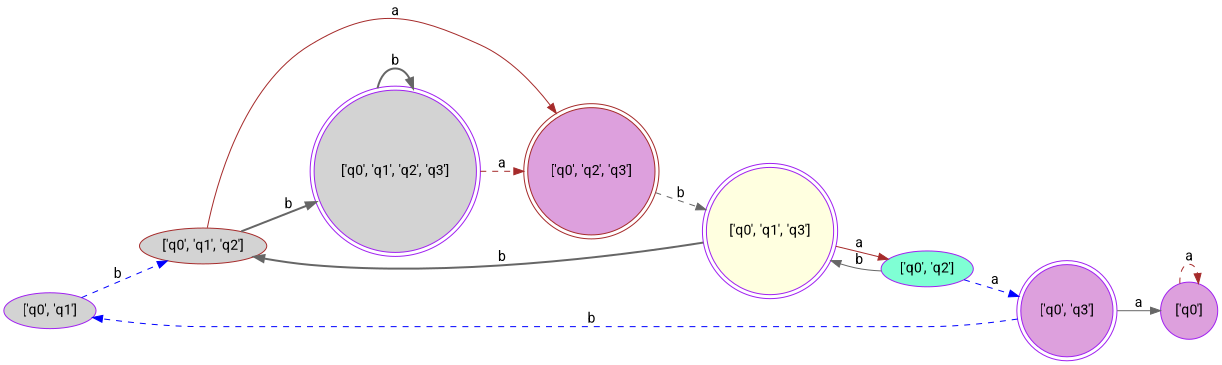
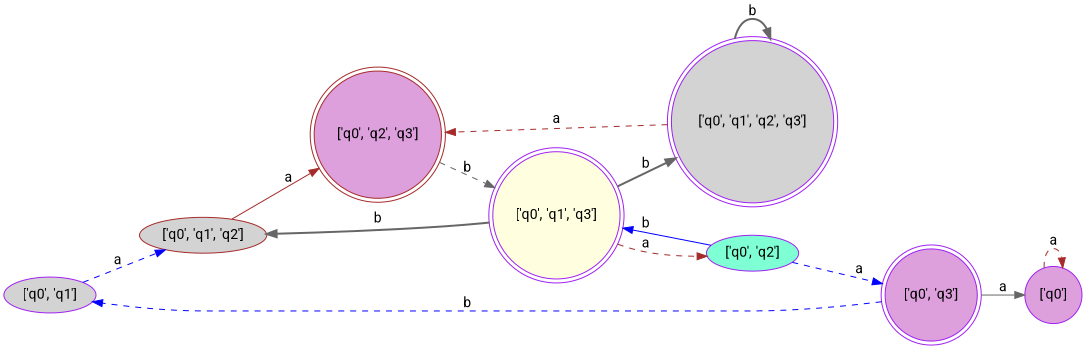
(274, 219) -> (642, 175)
(857, 251) -> (657, 254)
(861, 269) -> (672, 238)
(118, 274) -> (118, 261)
